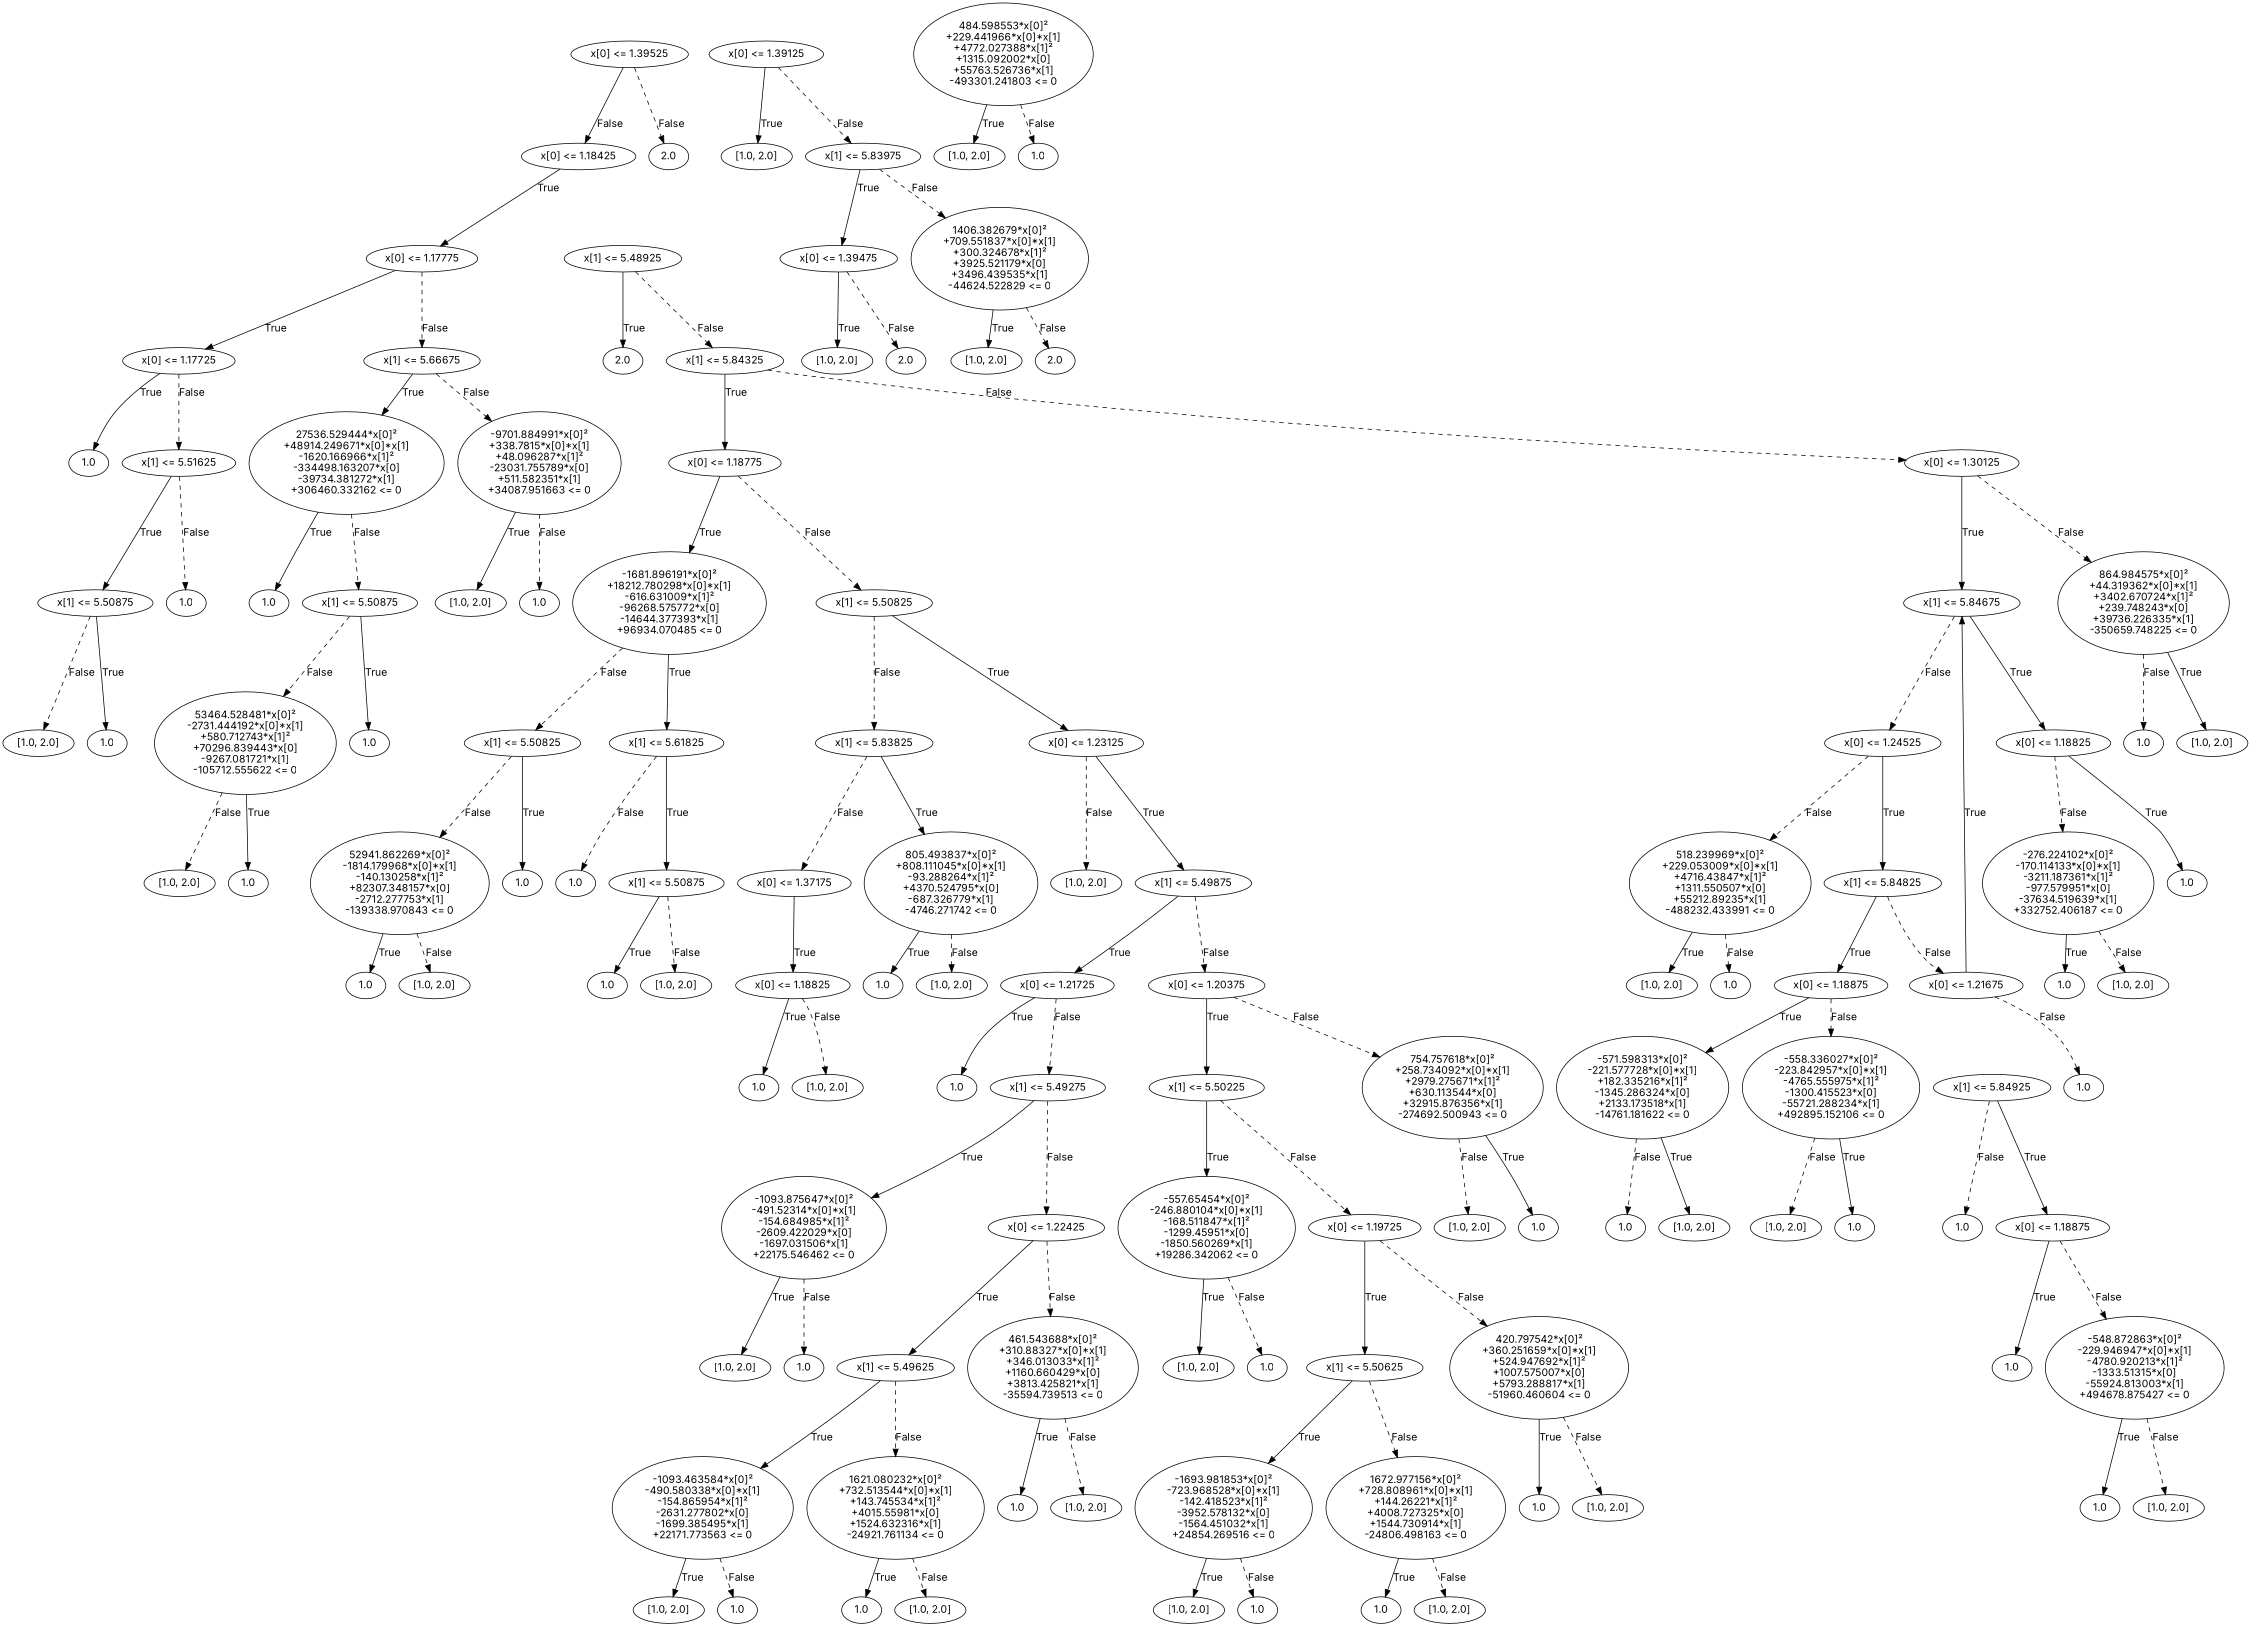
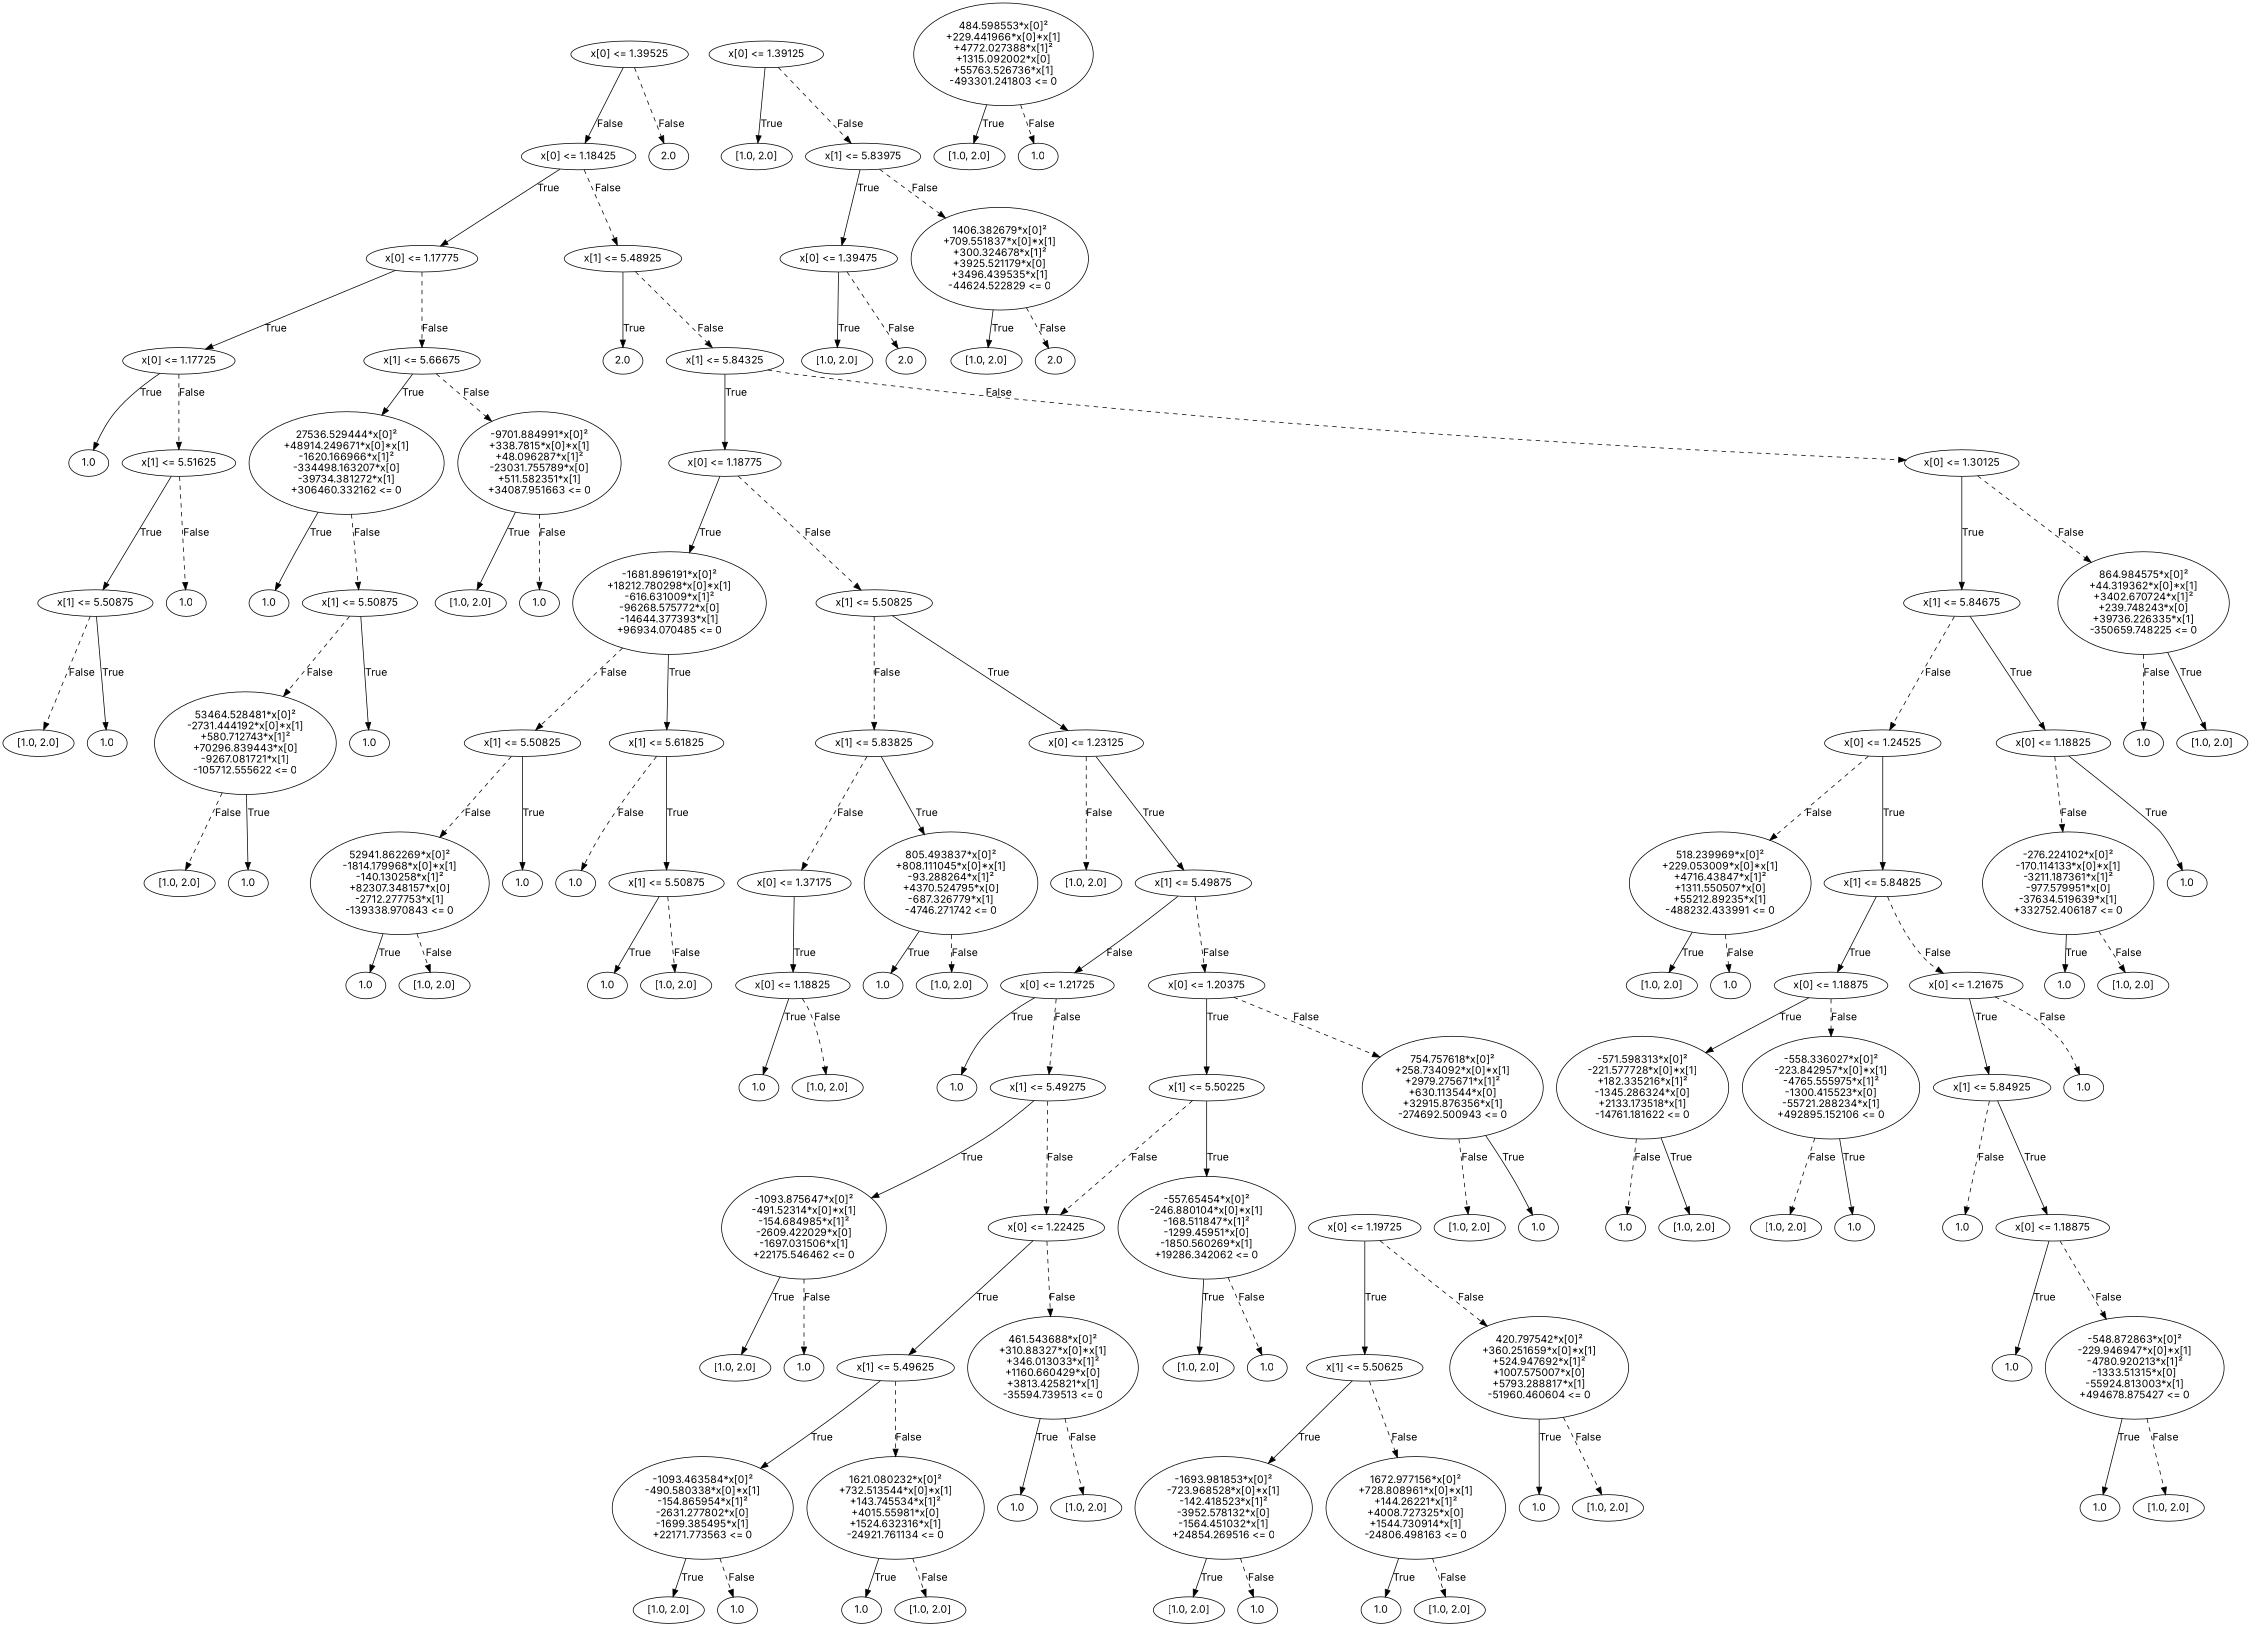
none -> (599, 204)
(1964, 798) -> (1978, 1033)
(1120, 953) -> (1120, 953)
(1283, 1155) -> (1129, 1155)
